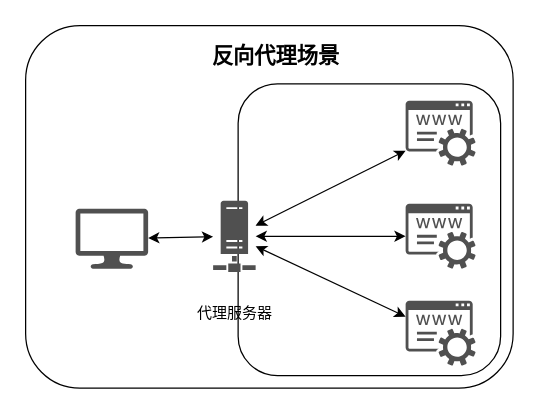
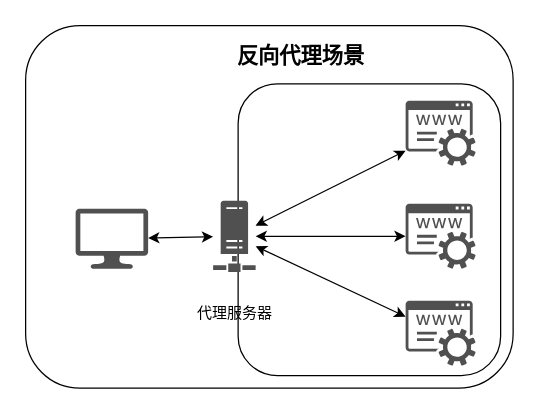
(276, 57) -> (301, 57)
